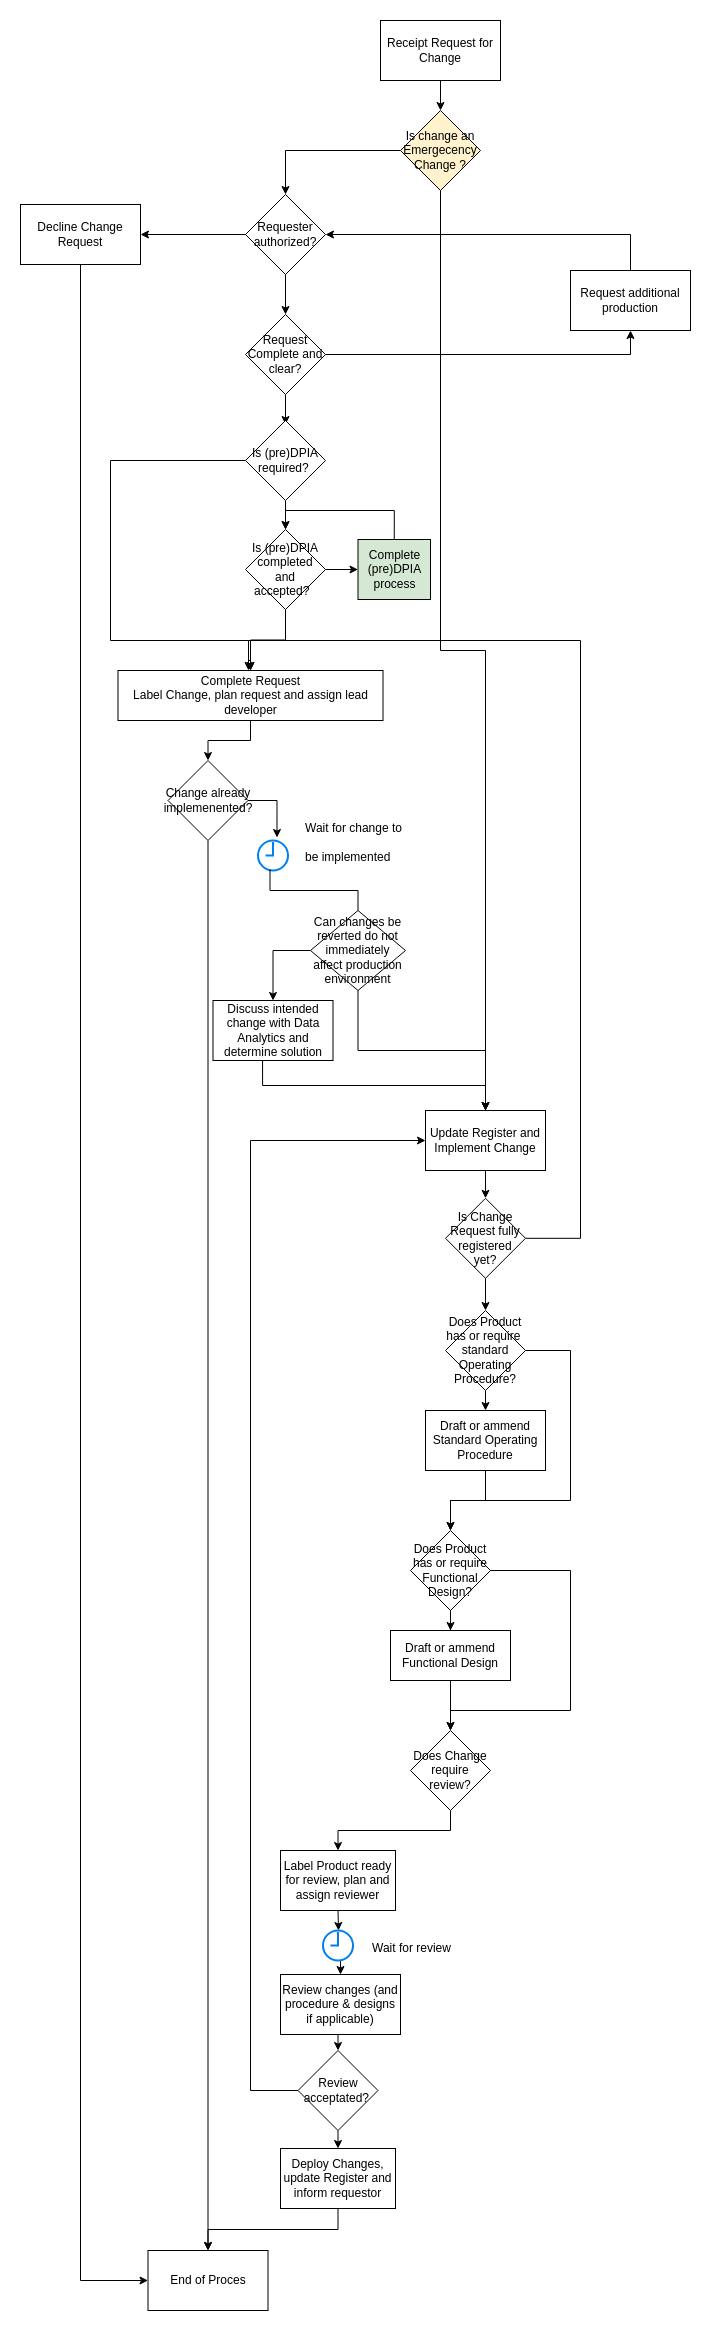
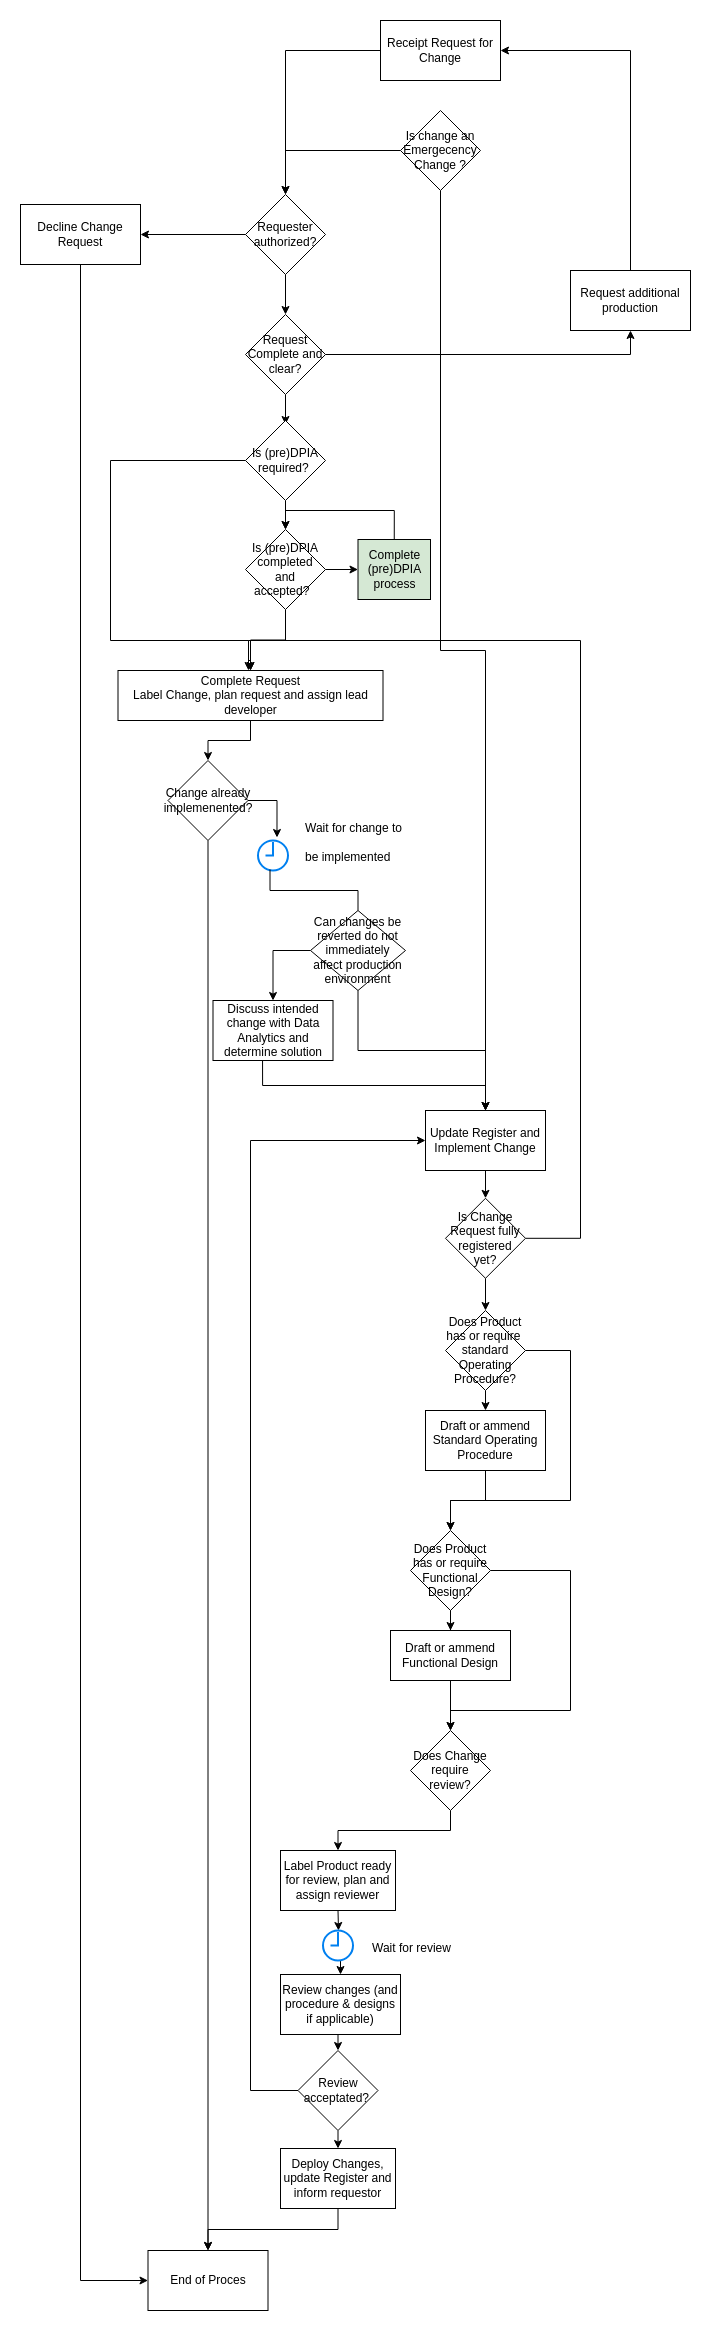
(441, 100) -> (286, 52)
(441, 151) -> (441, 151)
(482, 235) -> (631, 83)
